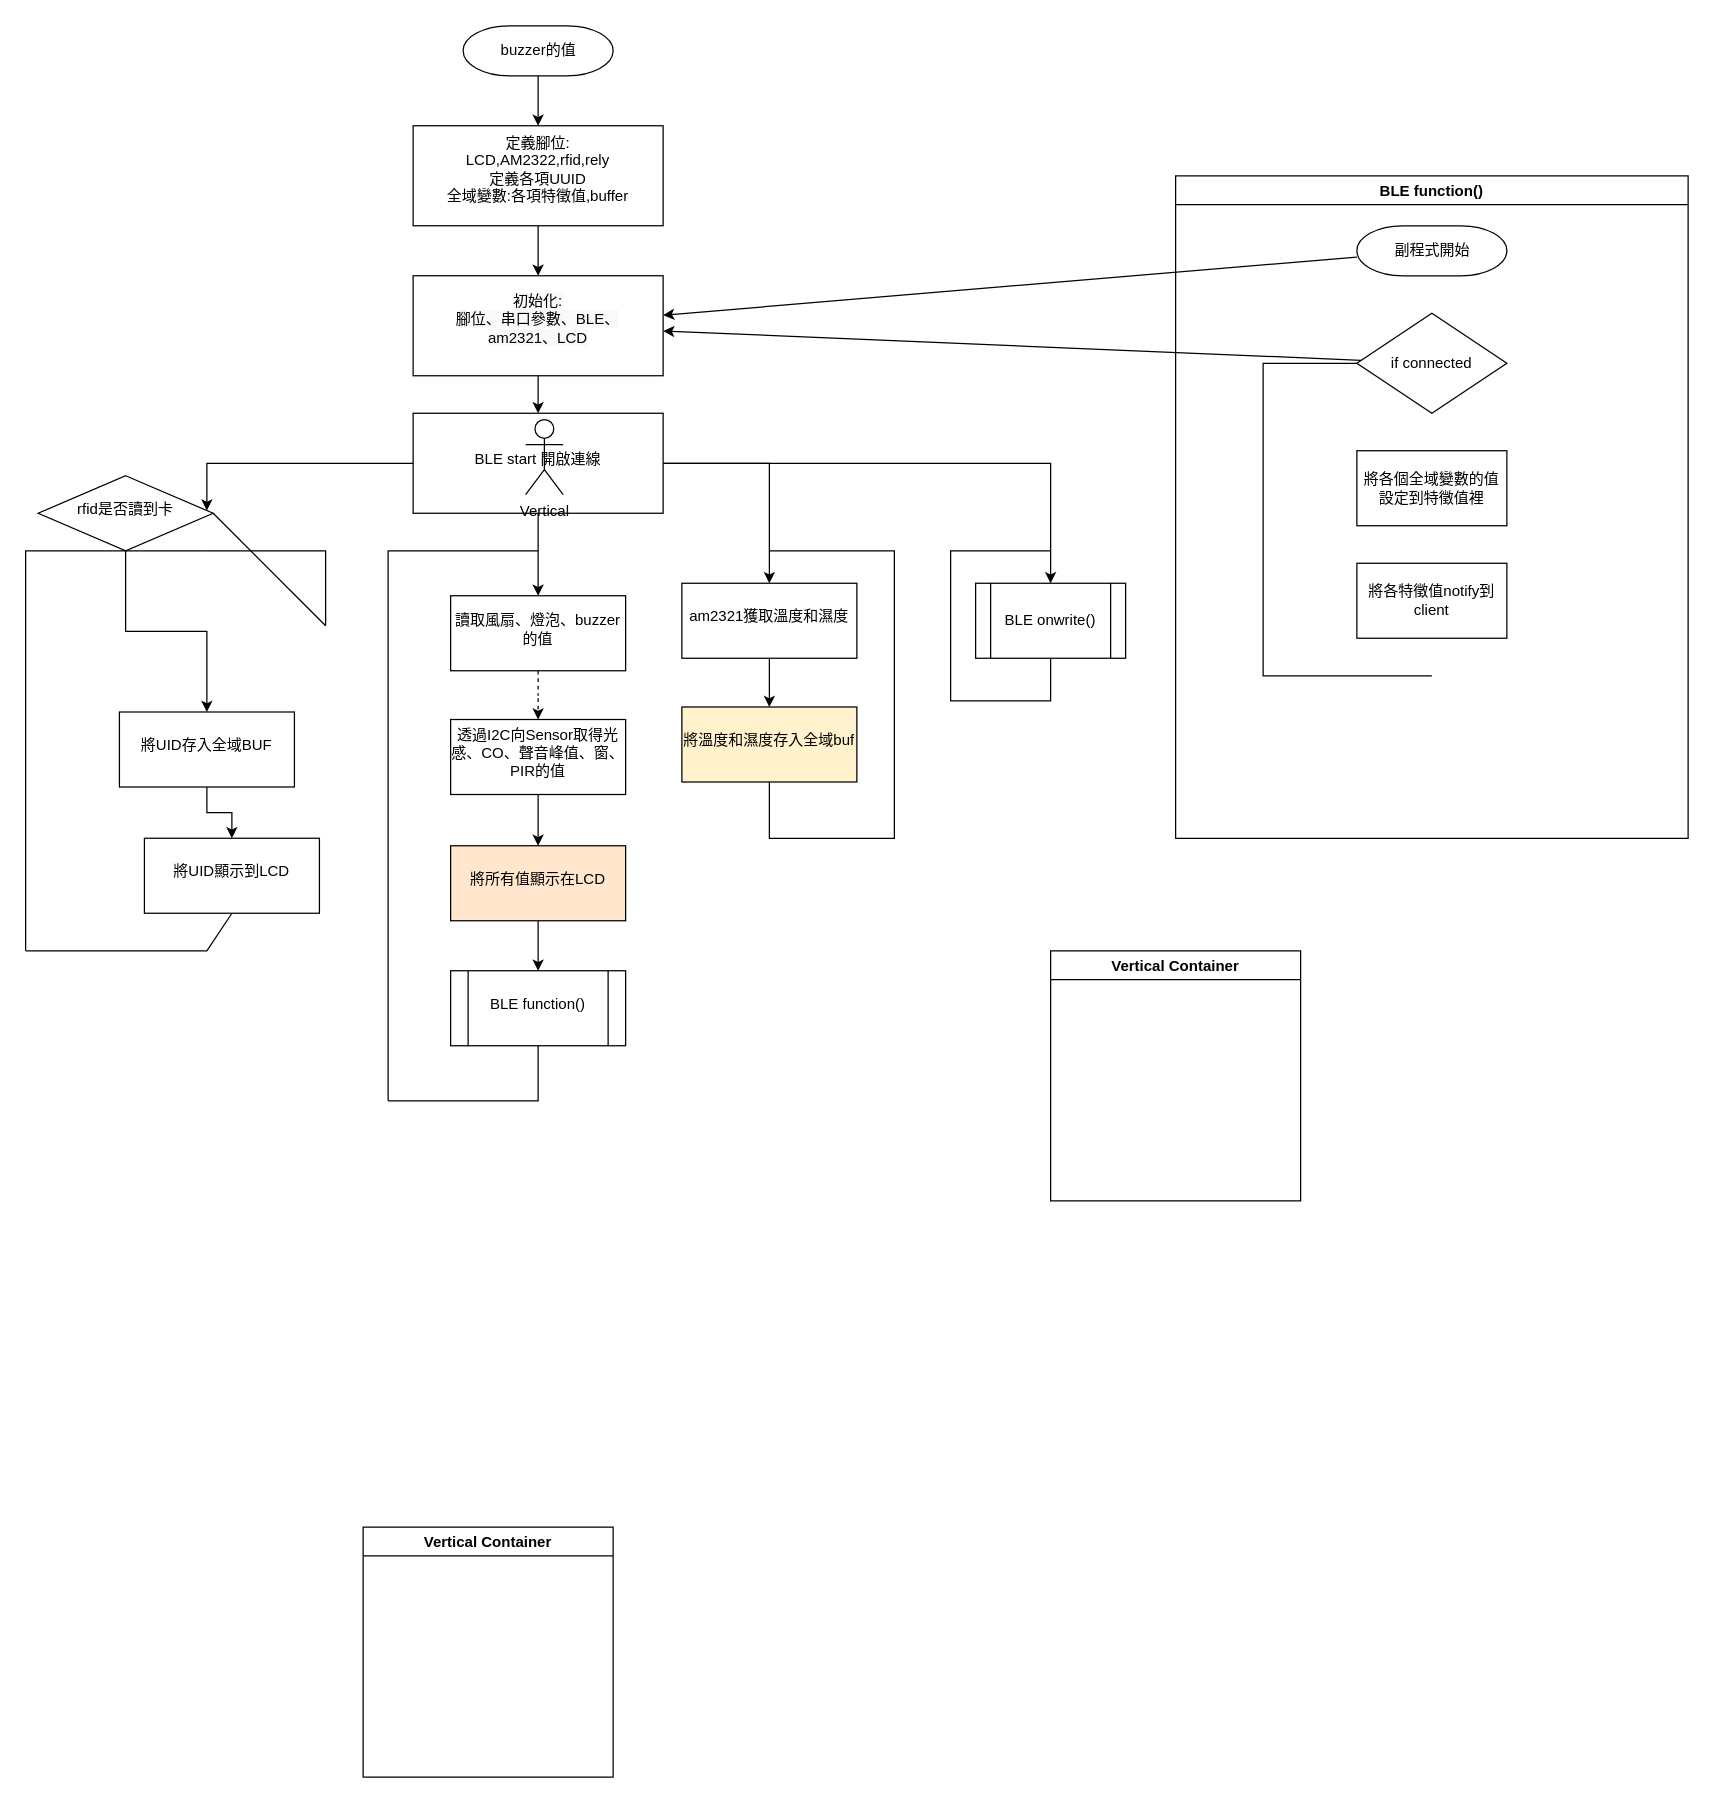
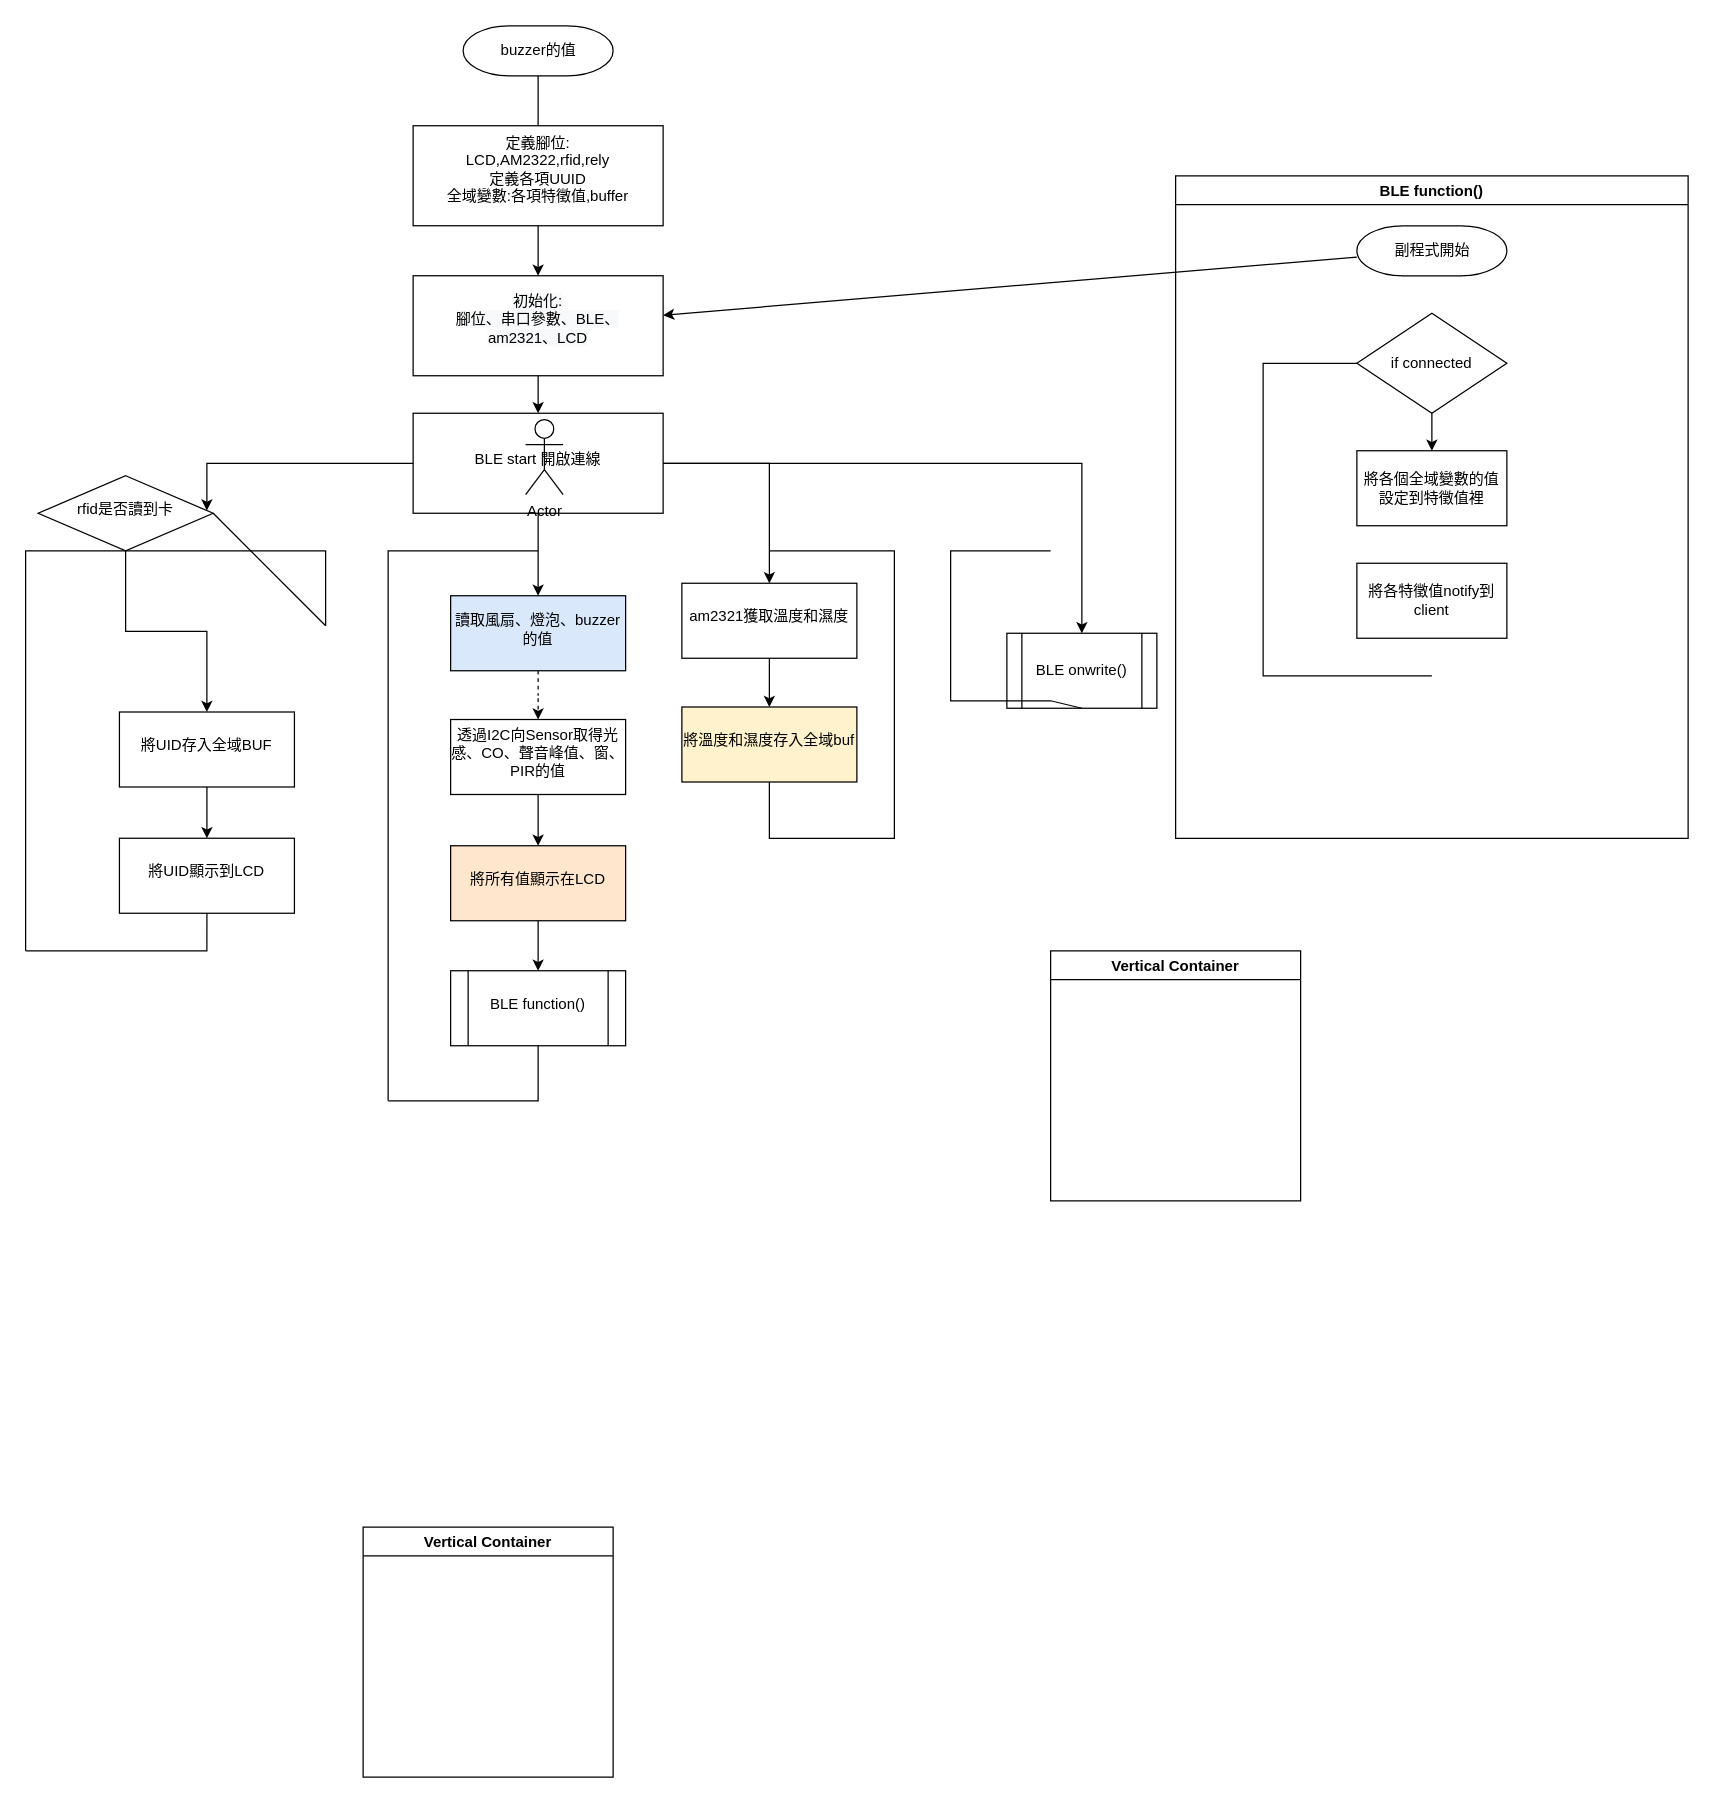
(538, 116) -> (538, 119)
(1016, 346) -> (1432, 427)
(545, 512) -> (545, 512)
(1051, 621) -> (1082, 671)
(538, 633) -> (538, 633)
(232, 876) -> (207, 876)
